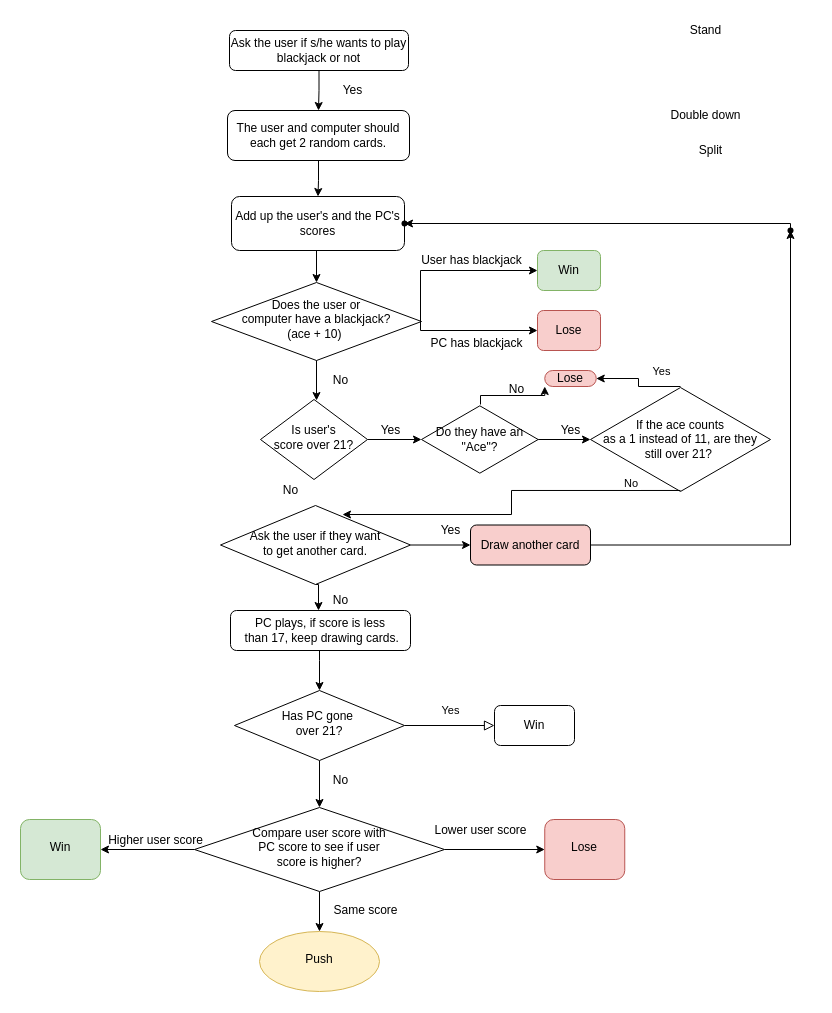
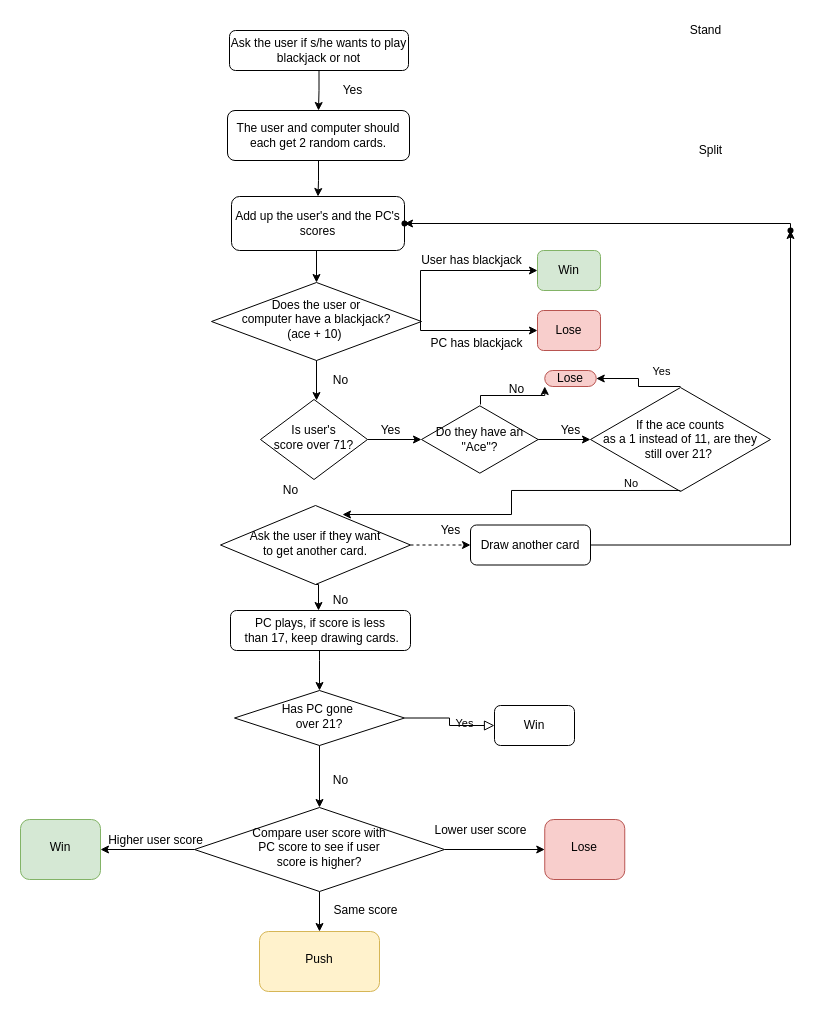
(706, 116) -> none
(314, 438) -> (314, 438)
(438, 545) -> (438, 545)
(531, 545) -> (531, 545)
(320, 726) -> (320, 718)
(320, 962) -> (320, 962)
